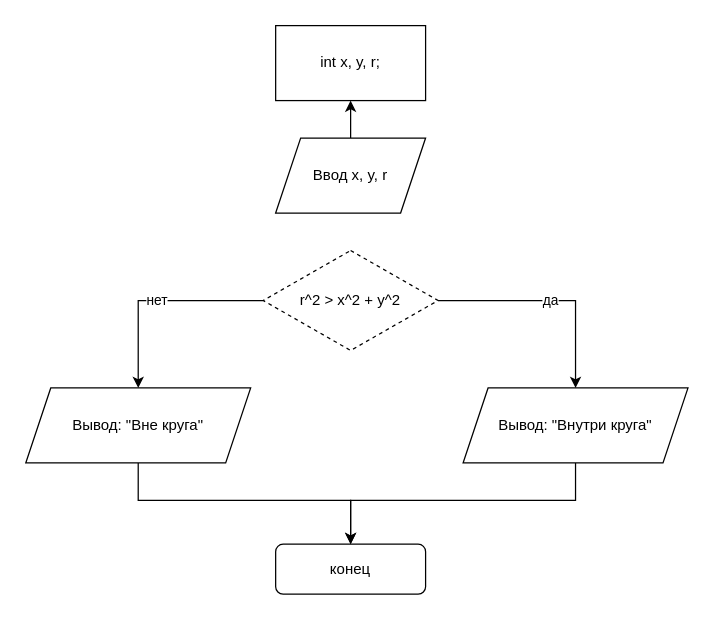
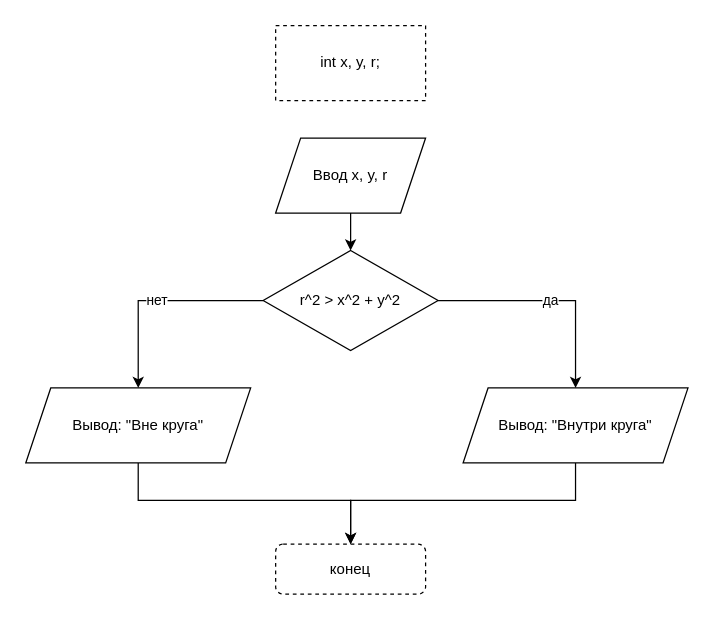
(351, 63) -> (351, 63)
(351, 115) -> (351, 236)
(351, 301) -> (351, 301)
(351, 569) -> (351, 569)
